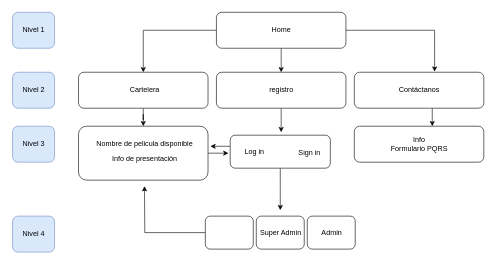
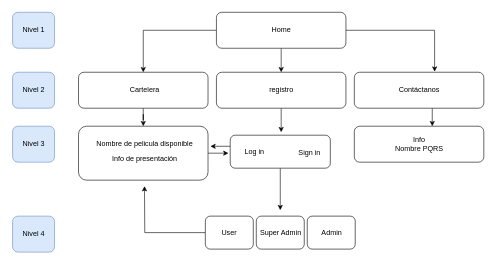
(419, 144) -> (419, 144)
none -> (229, 233)
